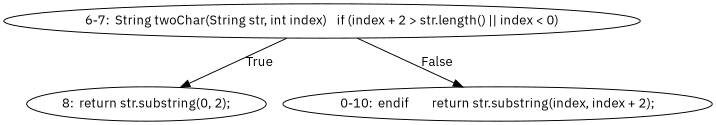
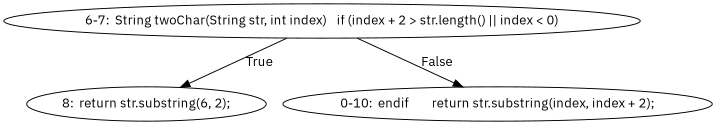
(146, 104) -> (146, 104)
